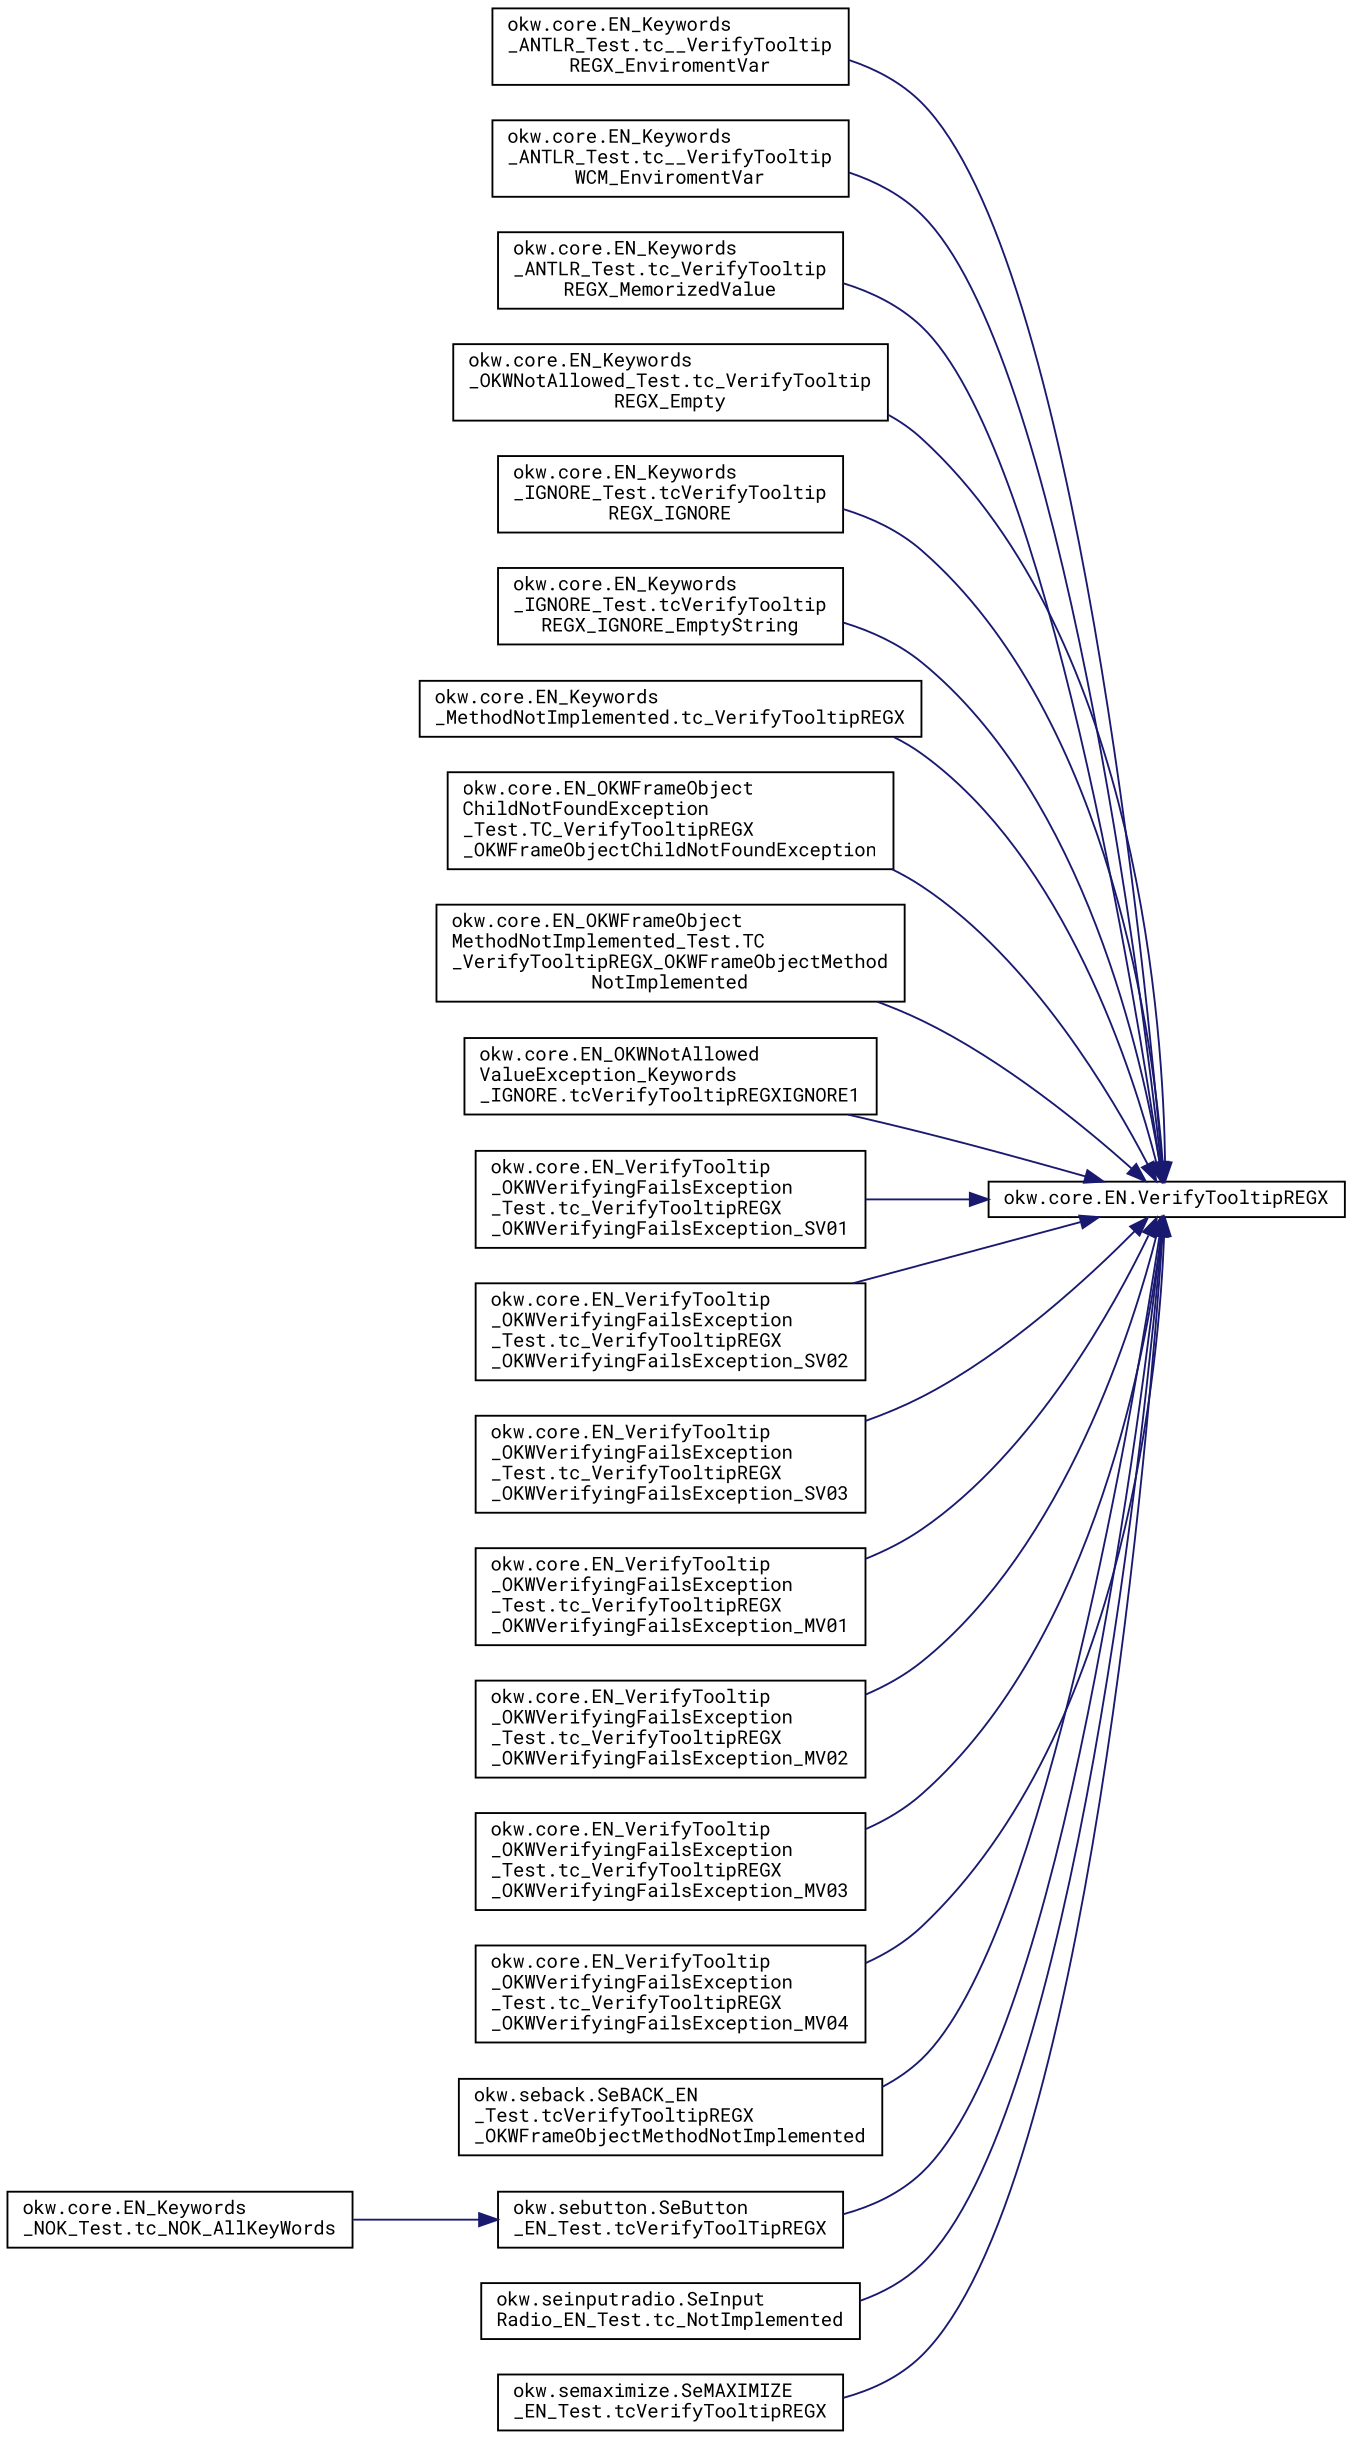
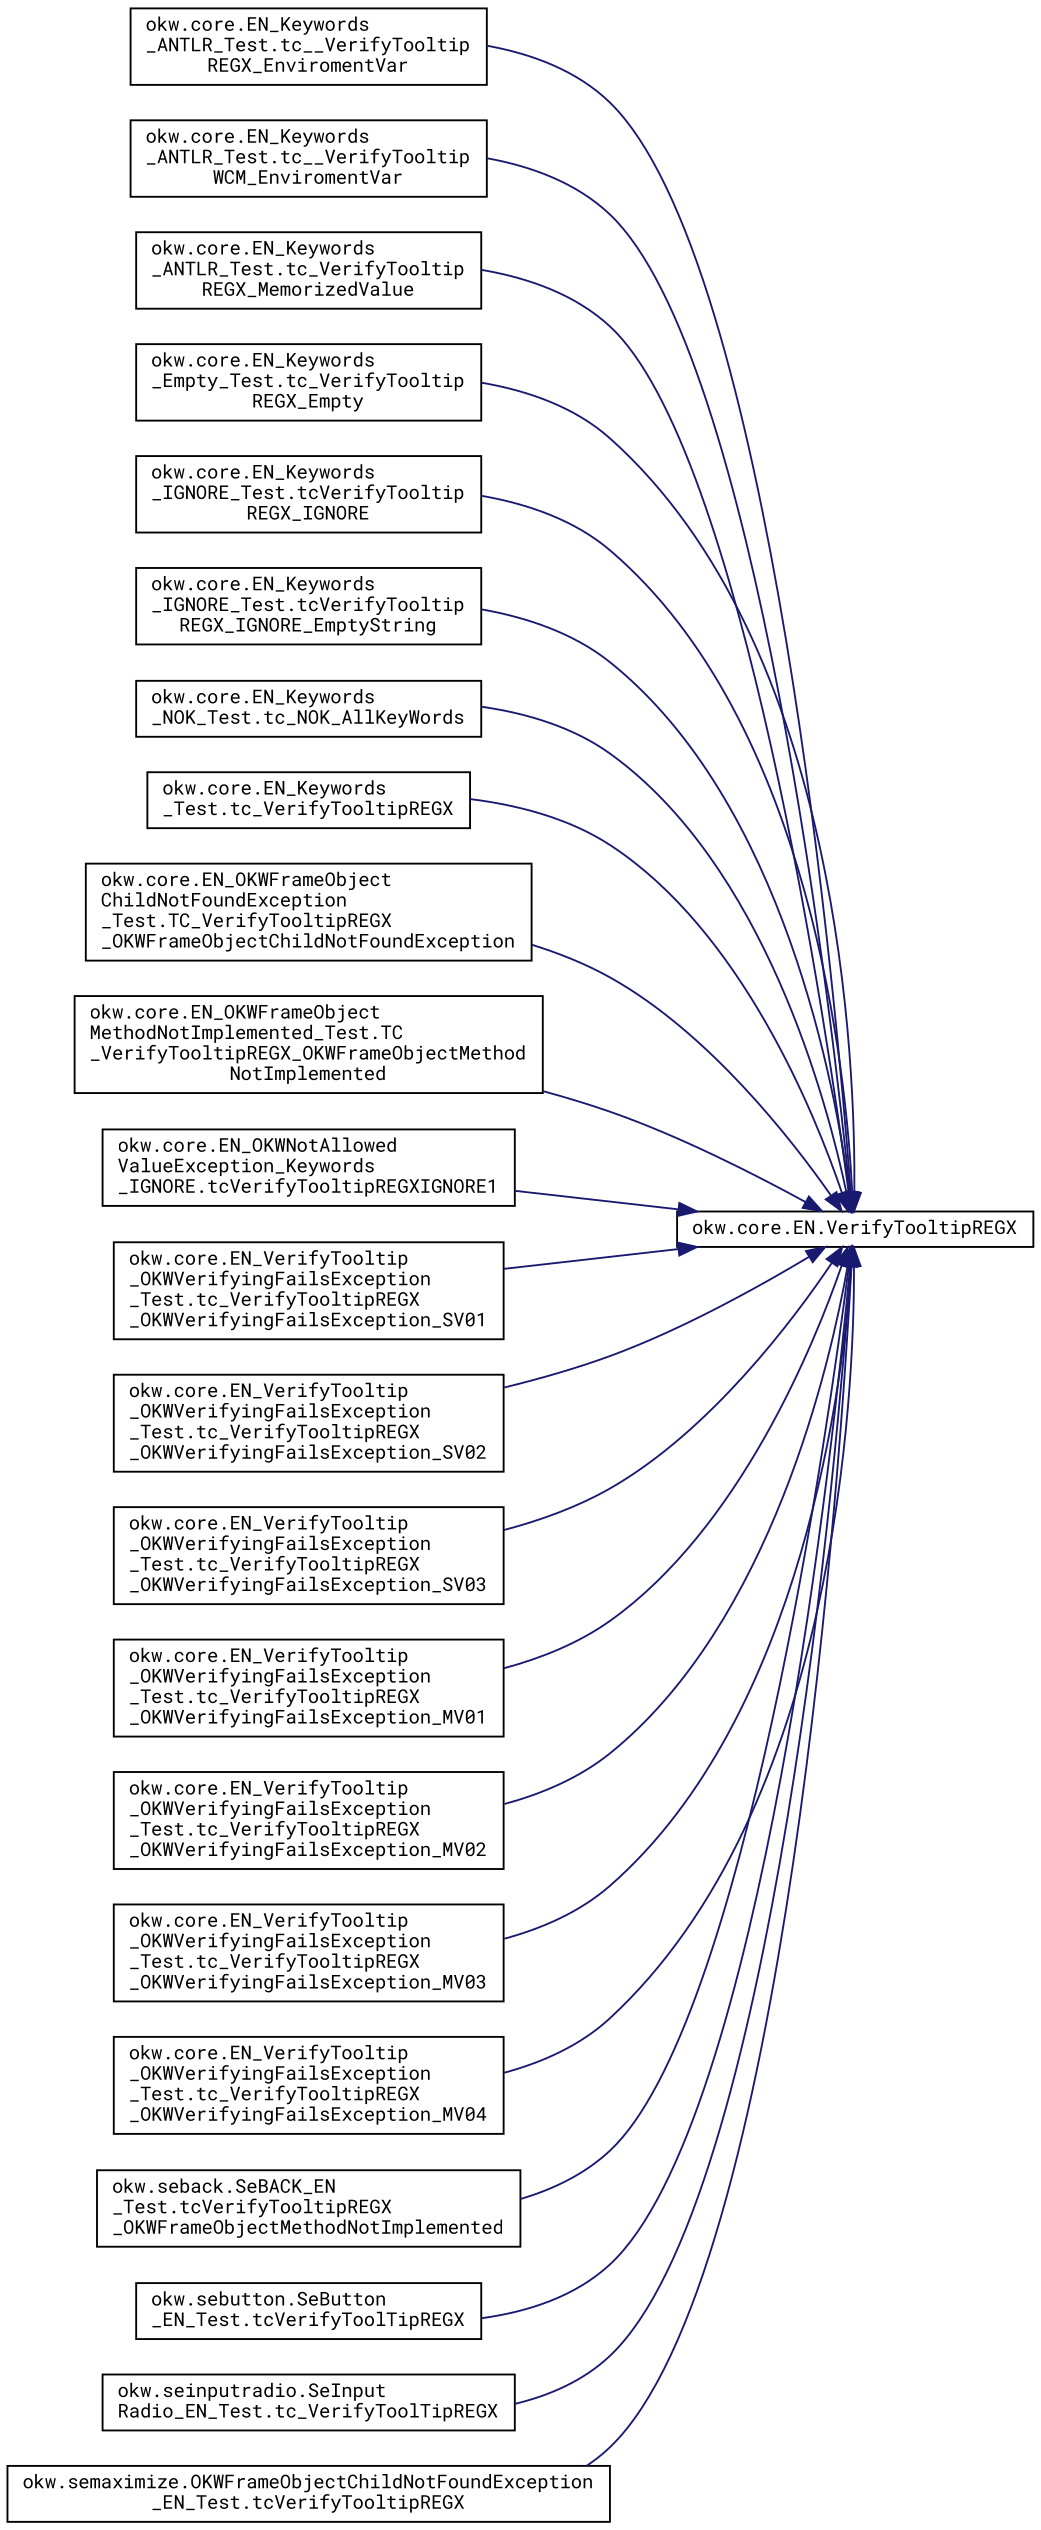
(671, 382) -> (309, 382)
(671, 709) -> (309, 800)
(416, 2220) -> (732, 892)
(671, 2311) -> (309, 2402)
(671, 2402) -> (309, 2494)
